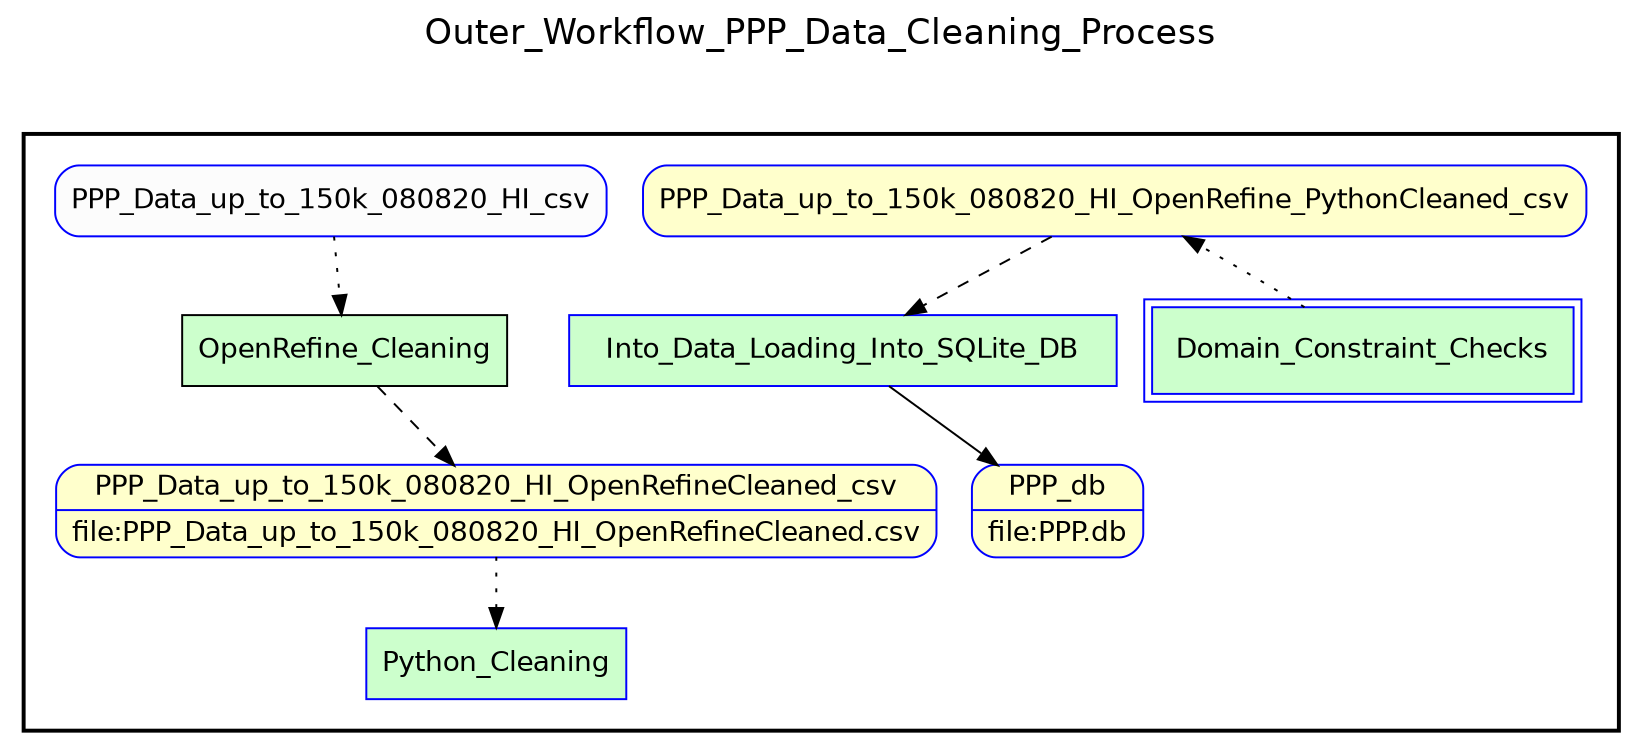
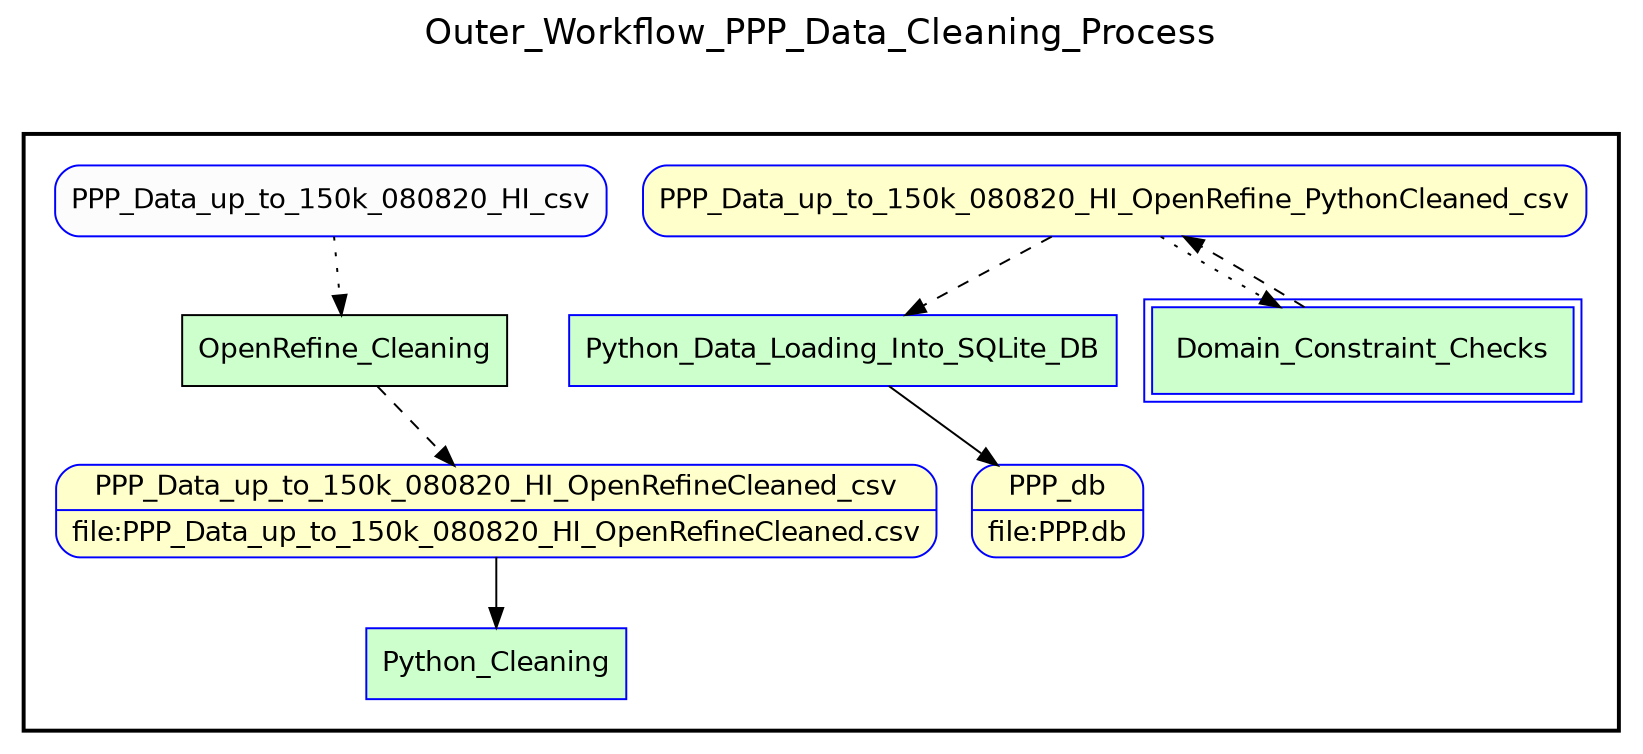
none -> (1211, 267)
(1253, 276) -> (1253, 276)
(843, 351) -> (843, 351)
(496, 582) -> (496, 582)
